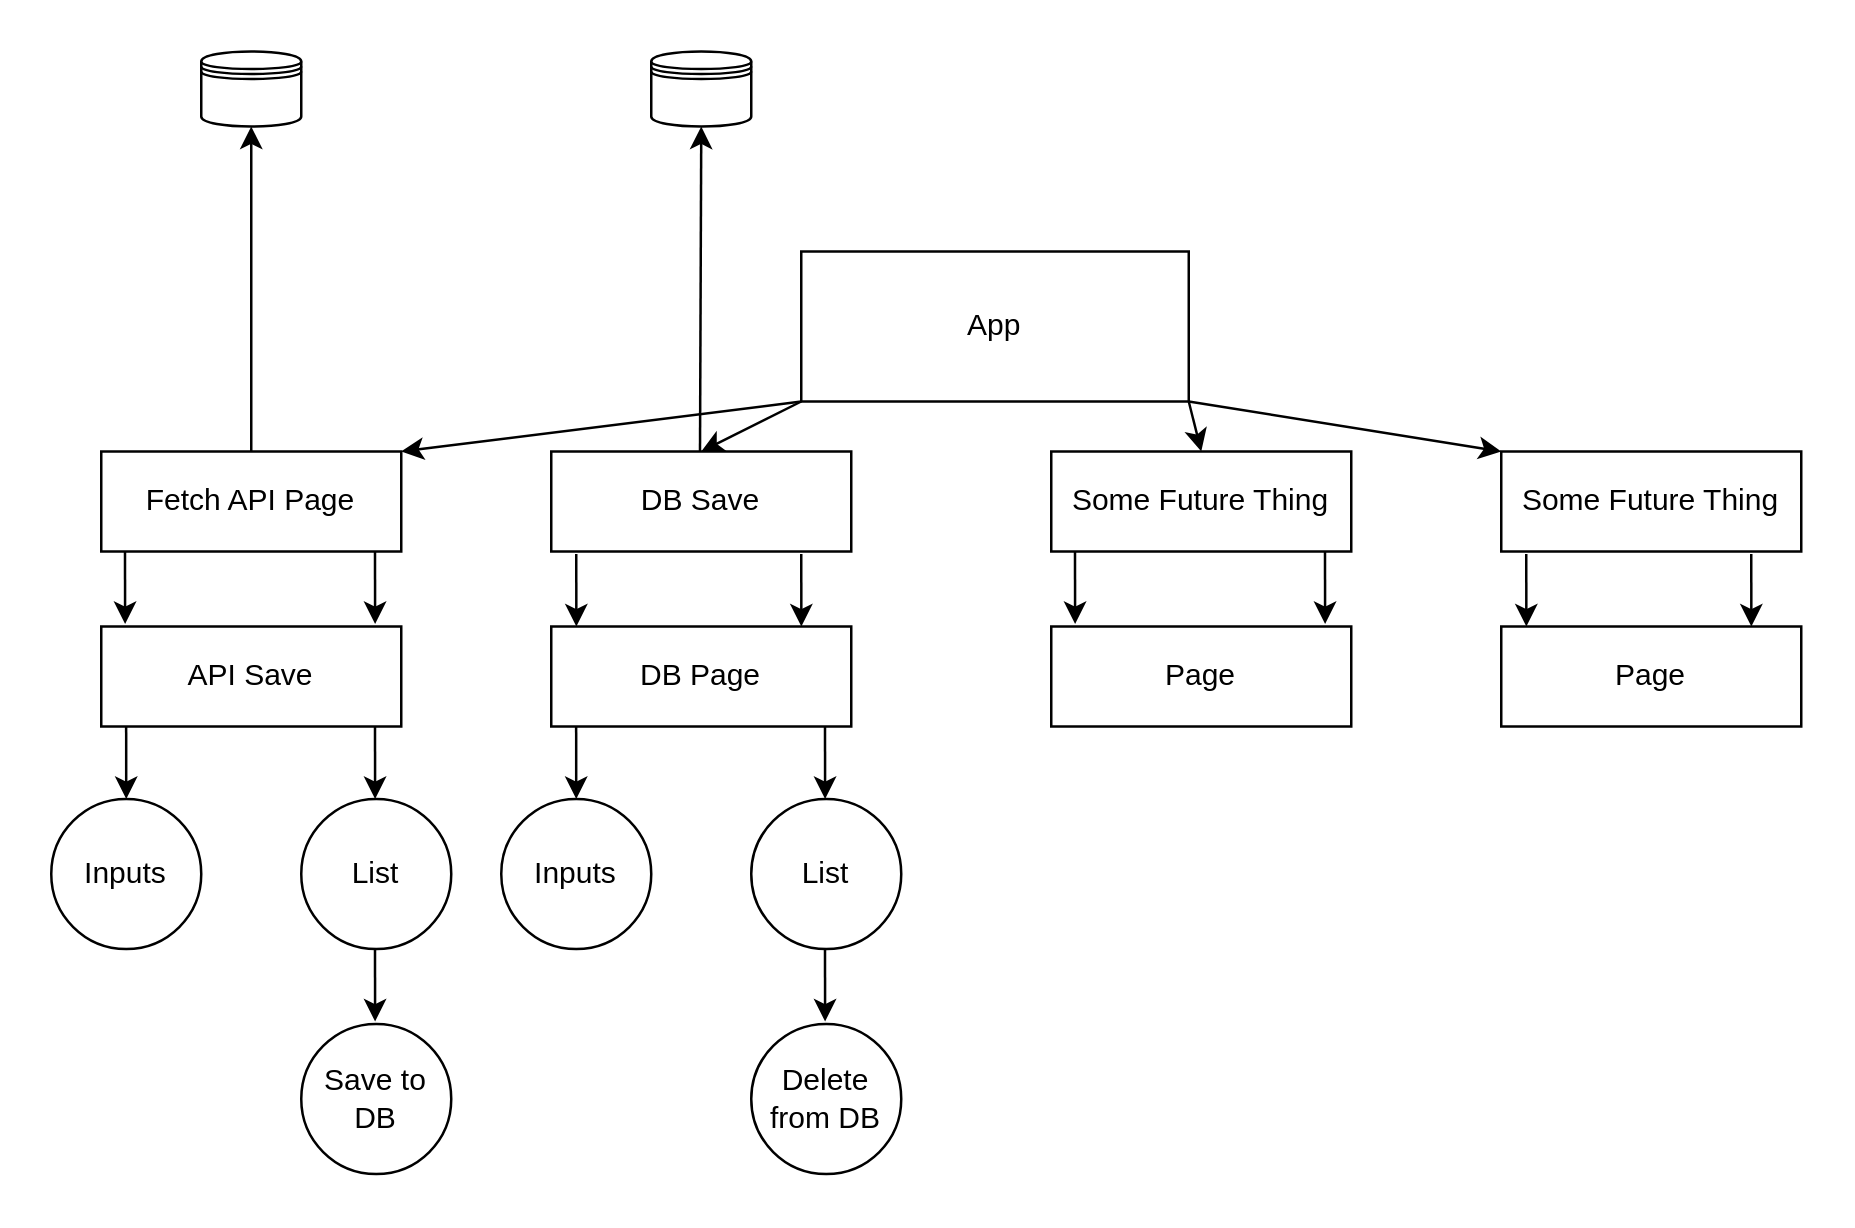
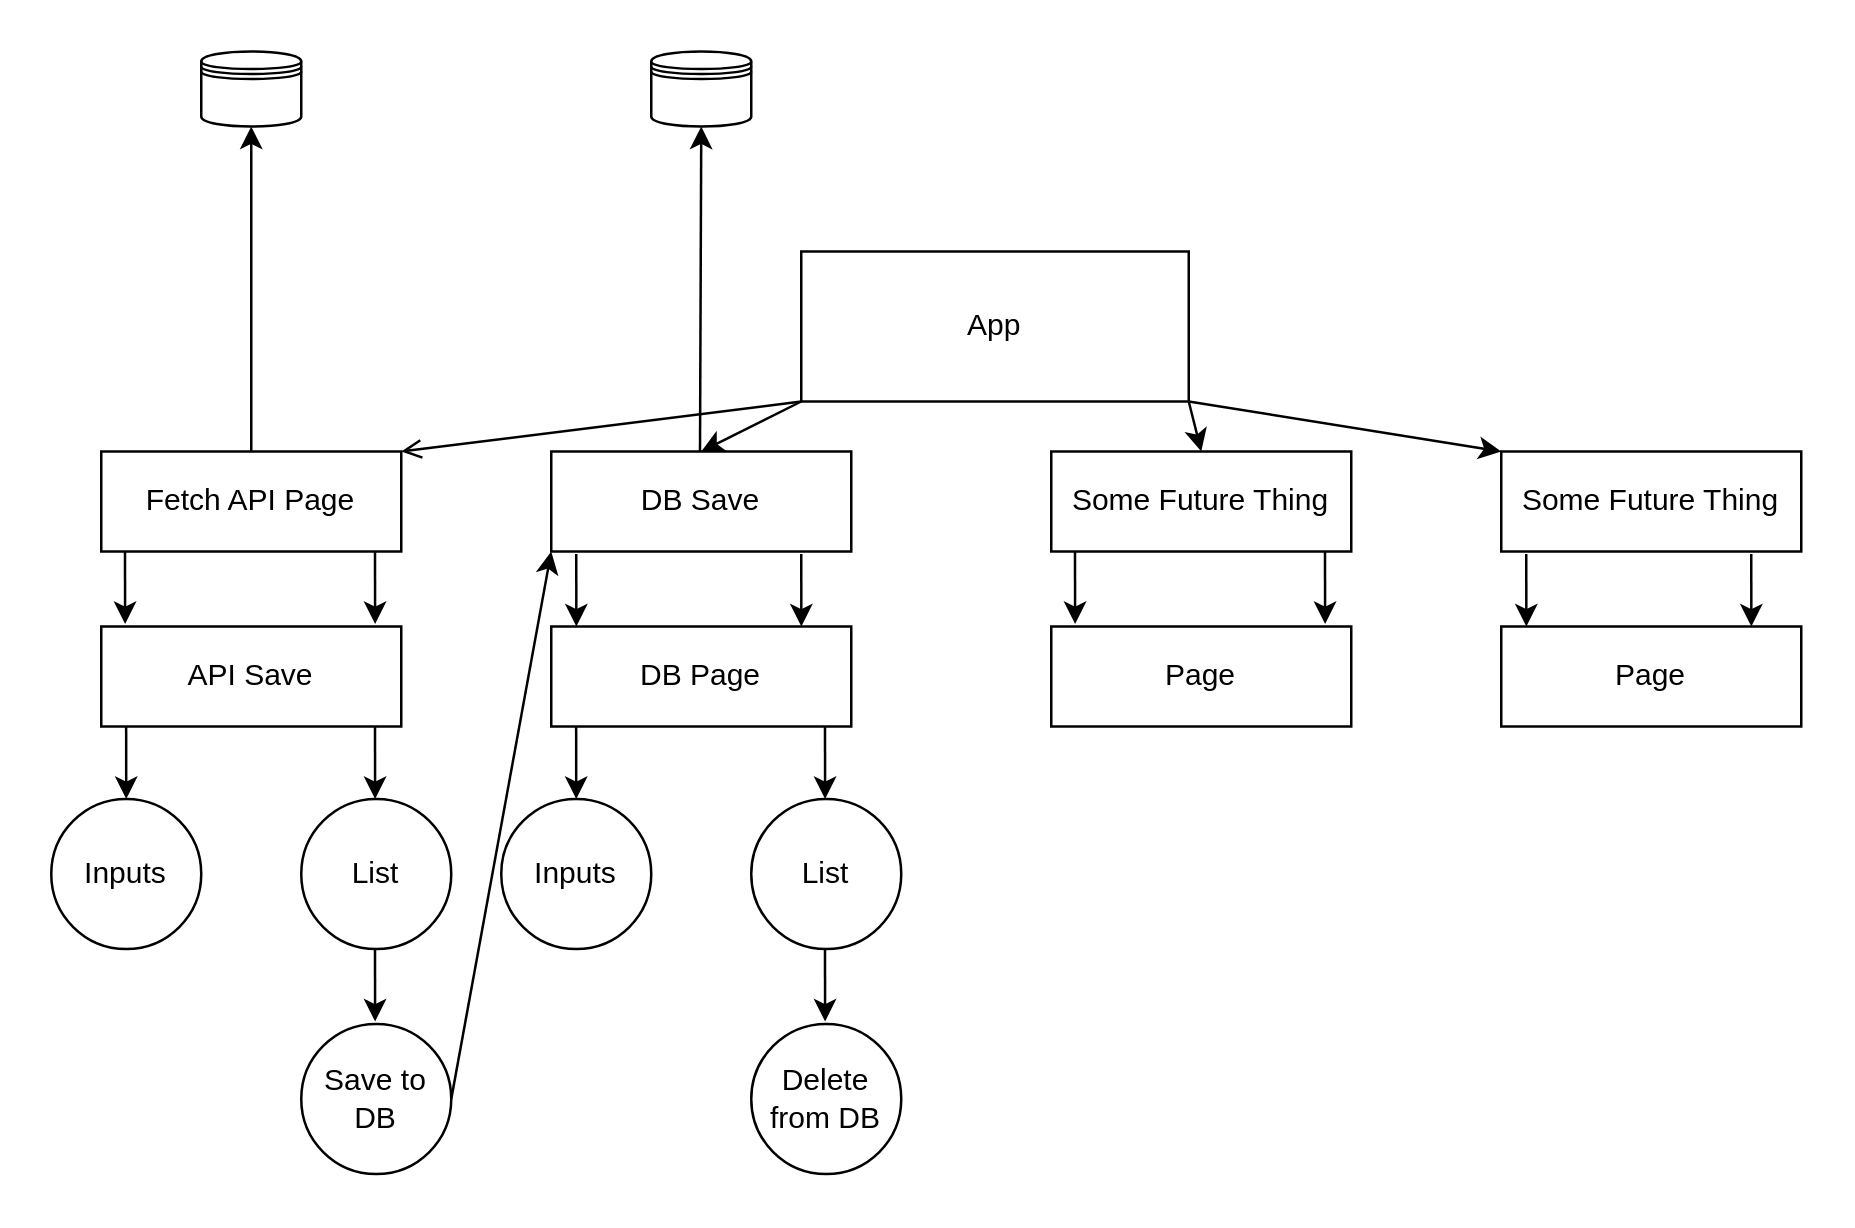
(419, 449) -> (415, 450)
none -> (500, 833)
